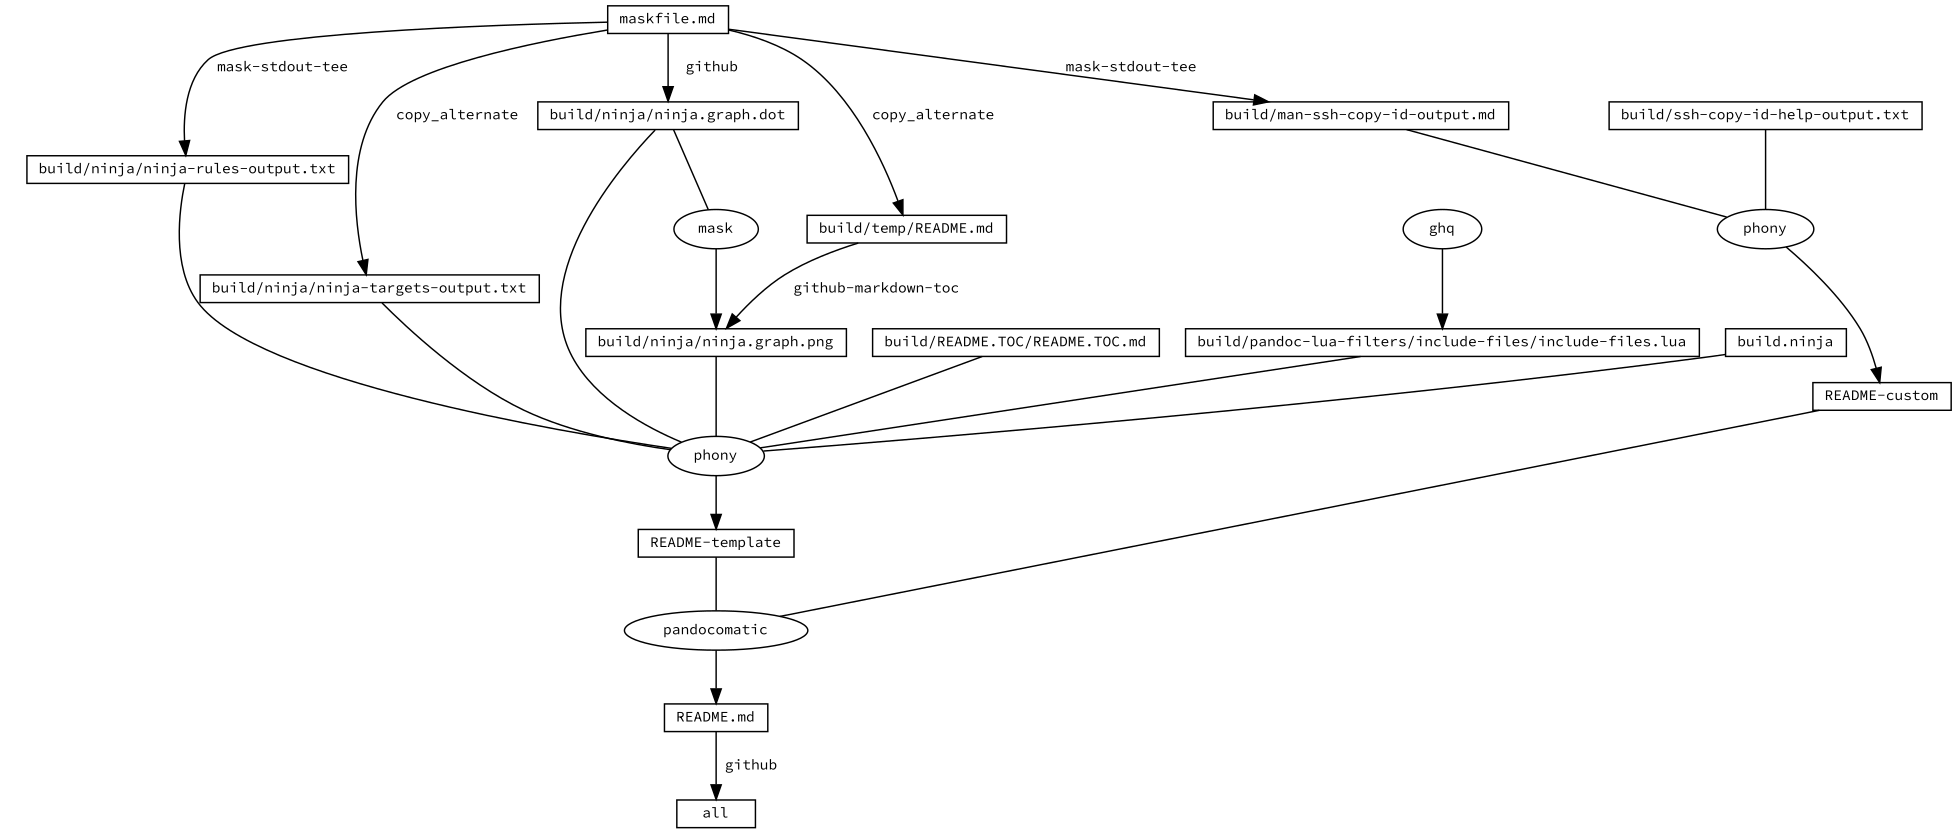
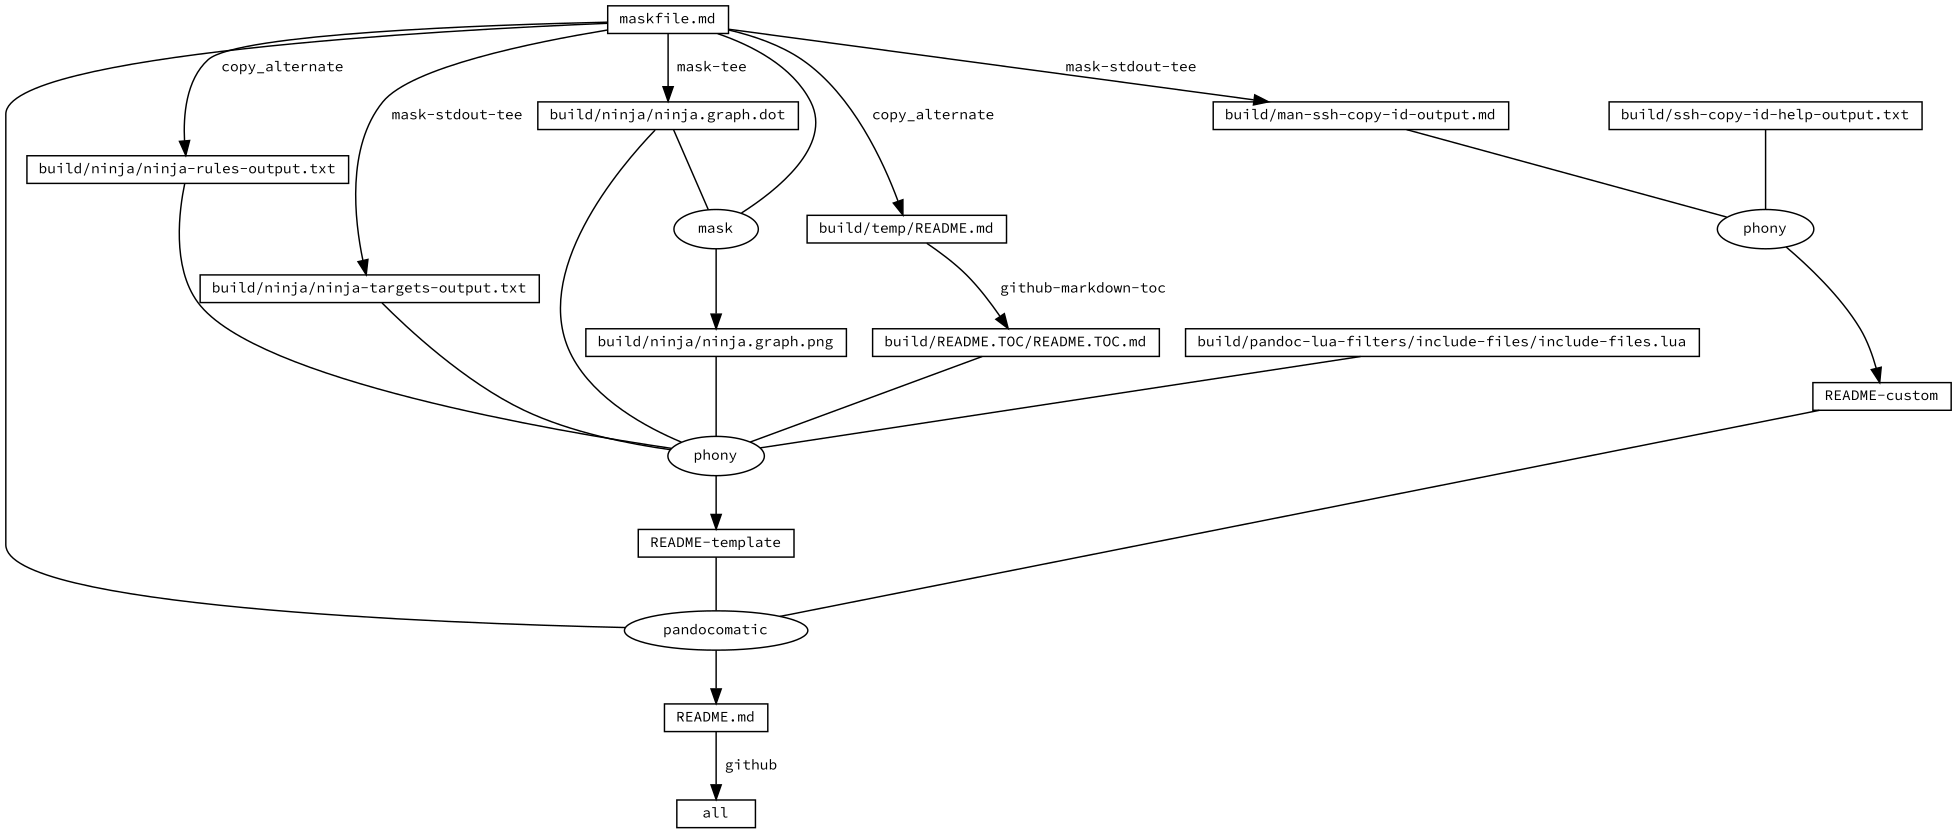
(279, 68) -> (279, 68)
(708, 68) -> (708, 68)
none -> (814, 114)
(453, 116) -> (453, 116)
(1442, 229) -> none
(792, 271) -> (967, 276)
none -> (6, 338)
(1786, 343) -> none
